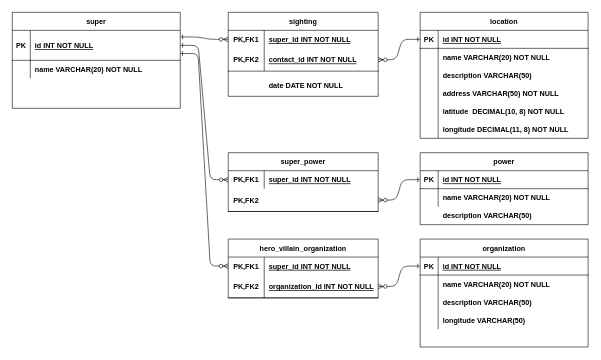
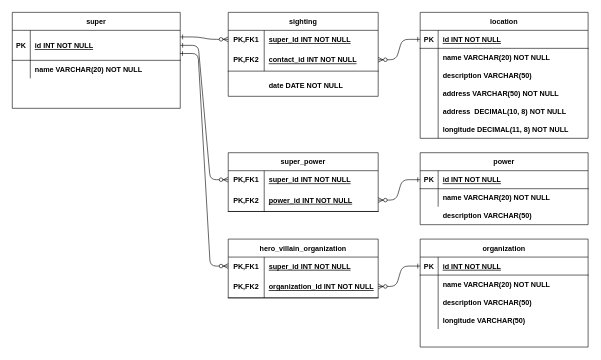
(503, 112) -> (503, 112)
none -> (321, 200)
